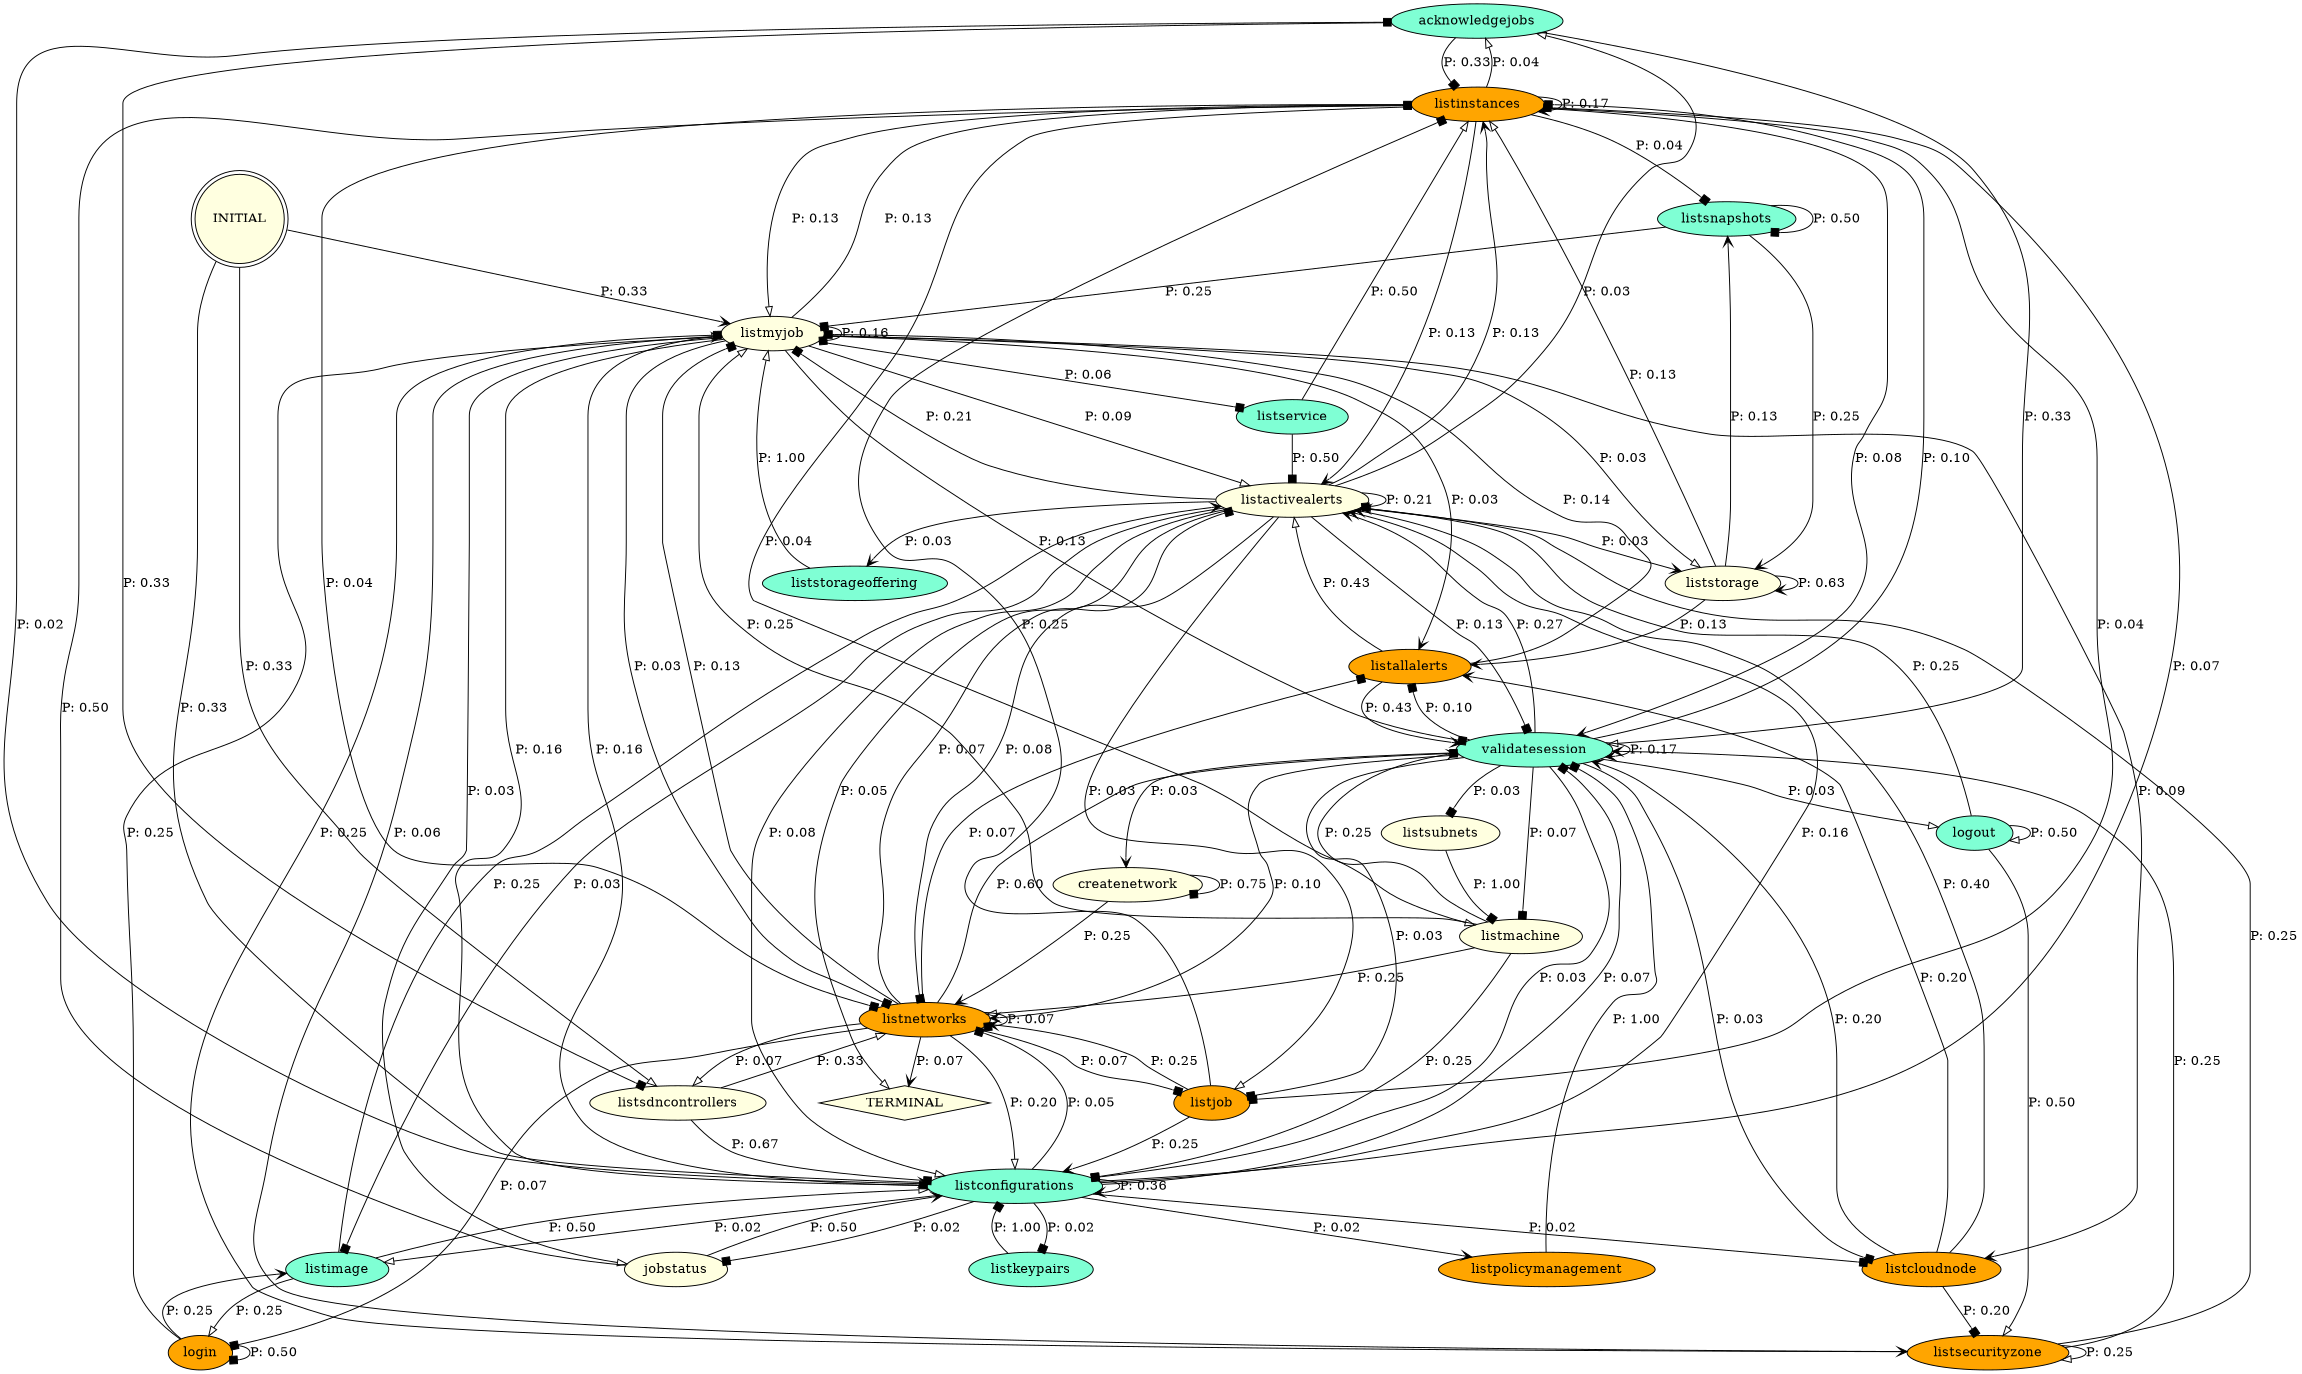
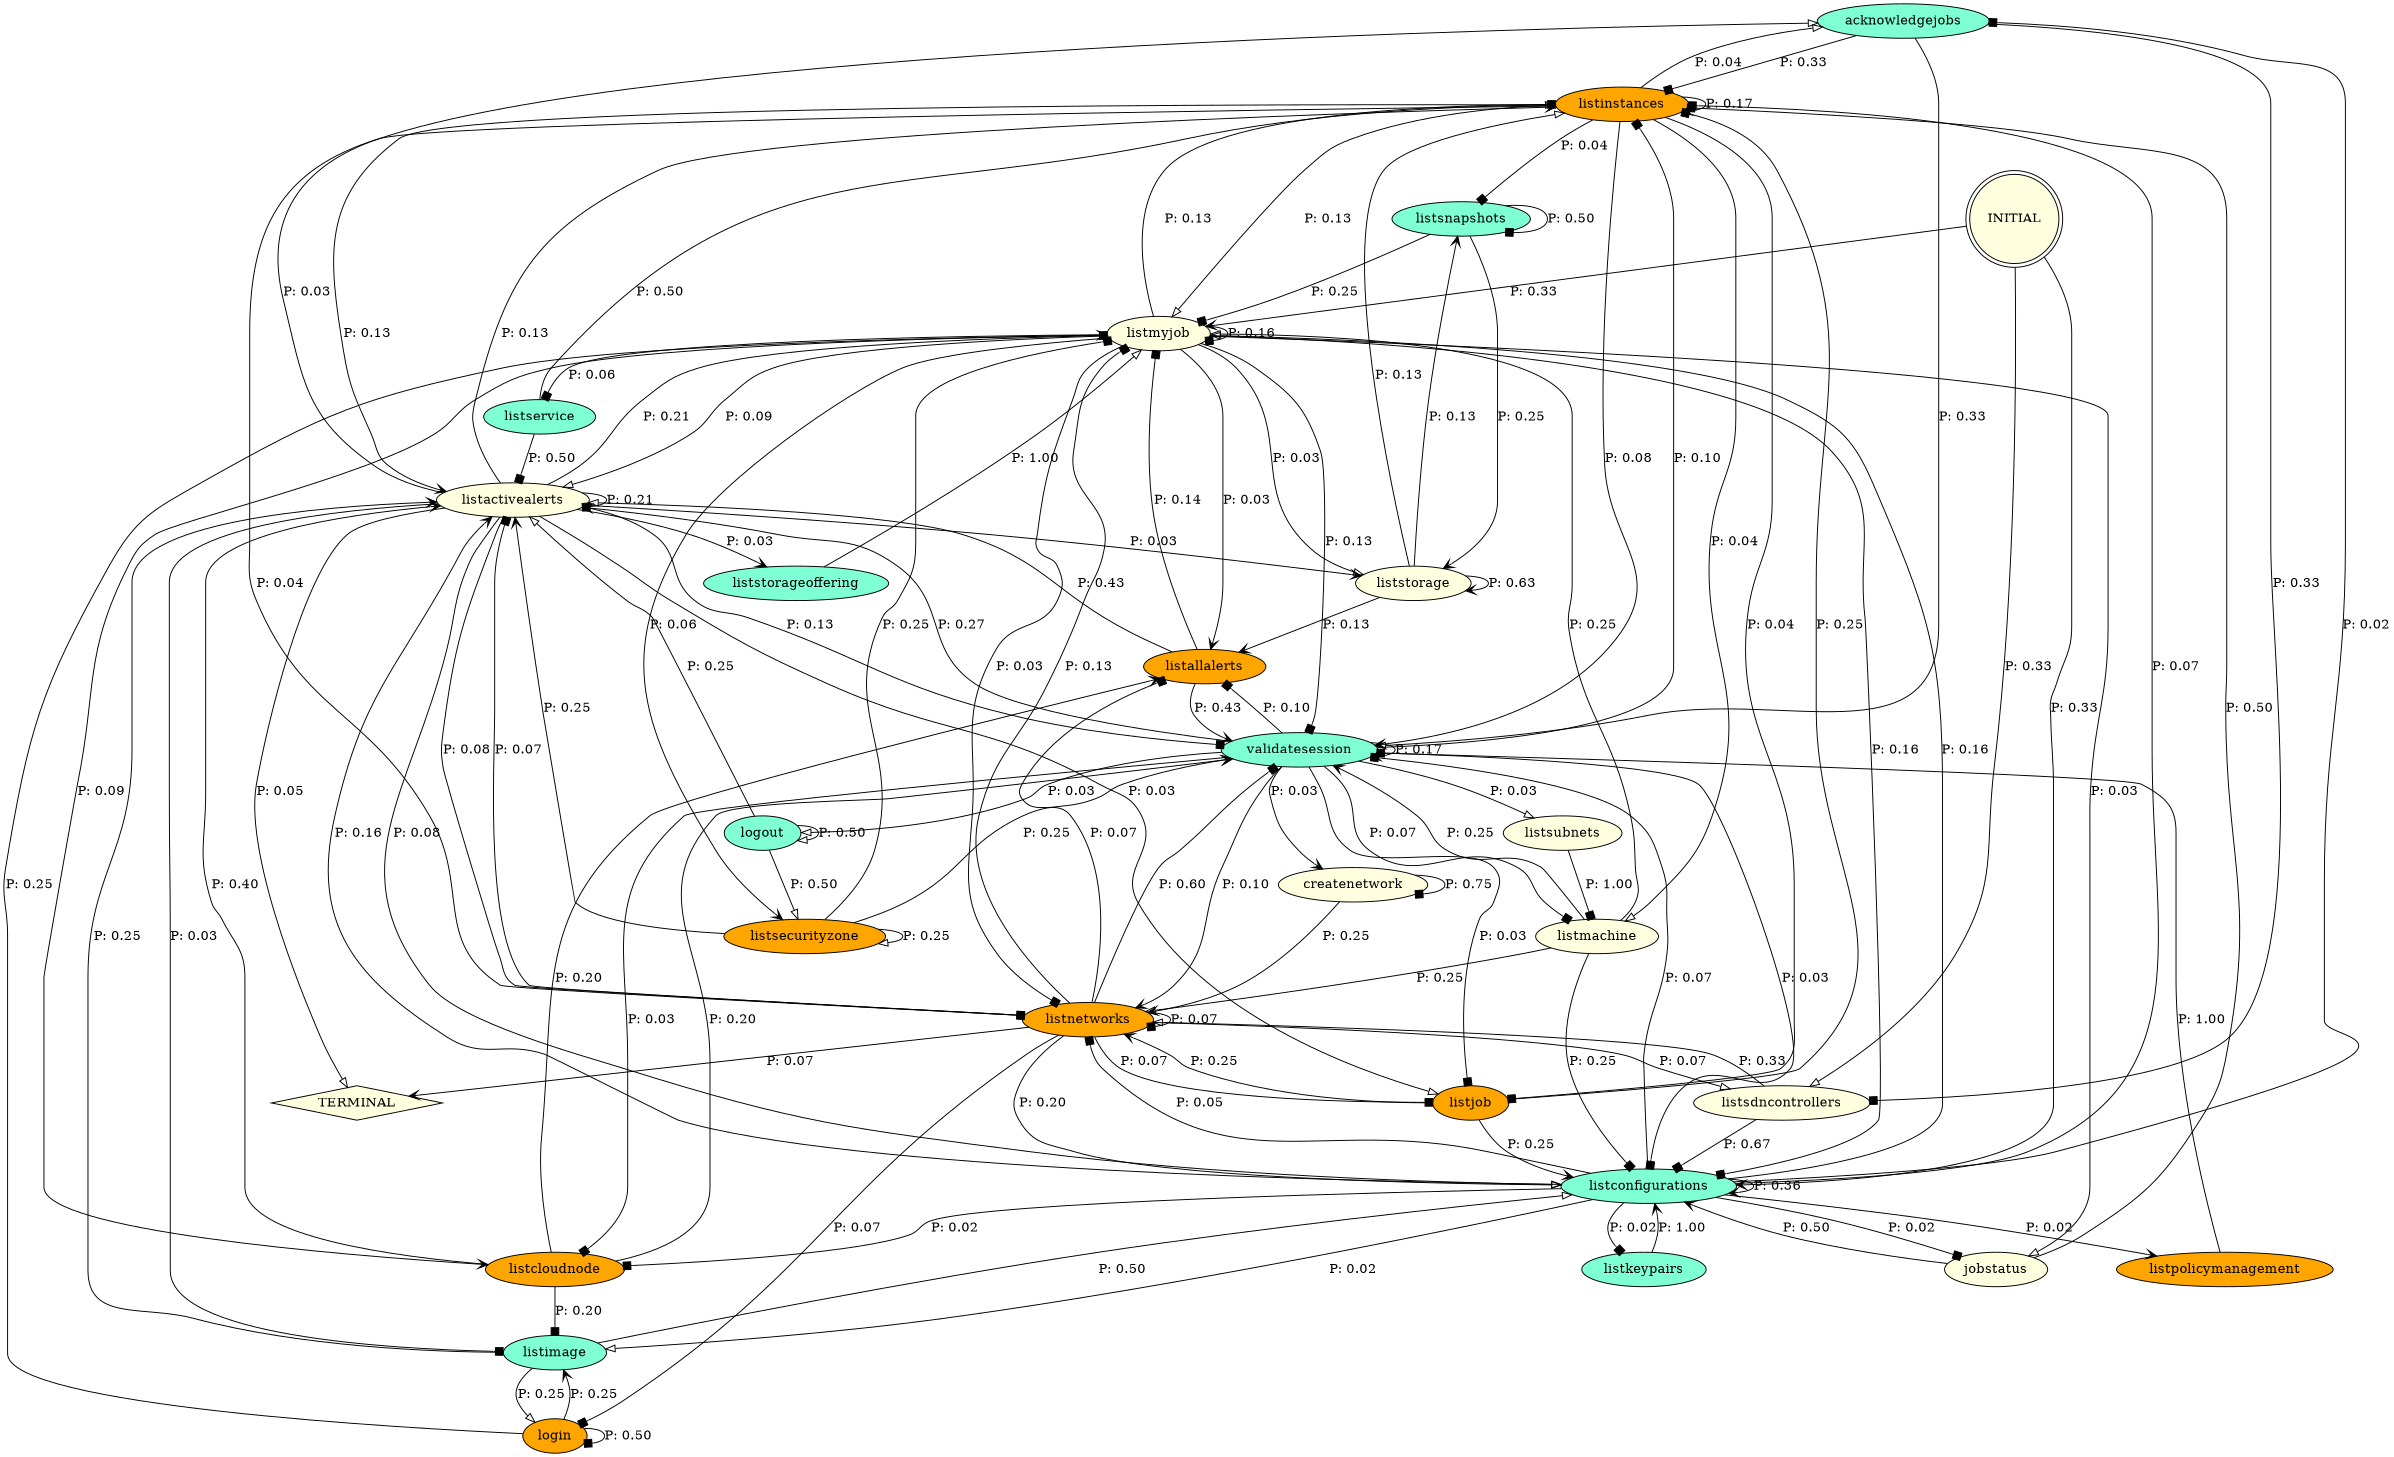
(1475, 783) -> (1444, 782)
(994, 1235) -> (1658, 1233)
(1957, 1307) -> (555, 1306)
